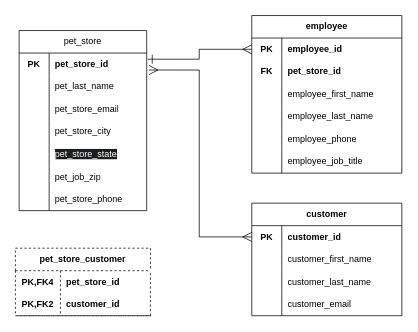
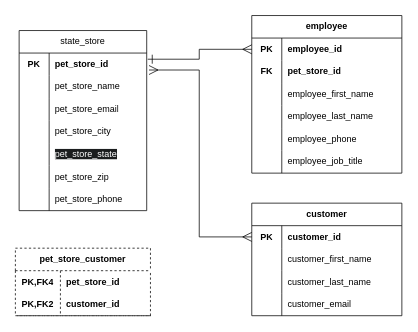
(83, 42) -> (83, 42)
(87, 87) -> (90, 87)
(82, 177) -> (87, 177)
